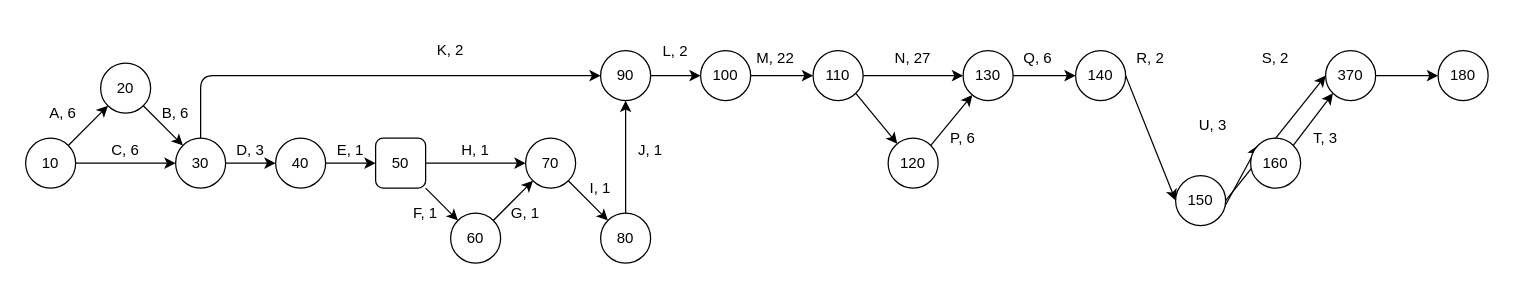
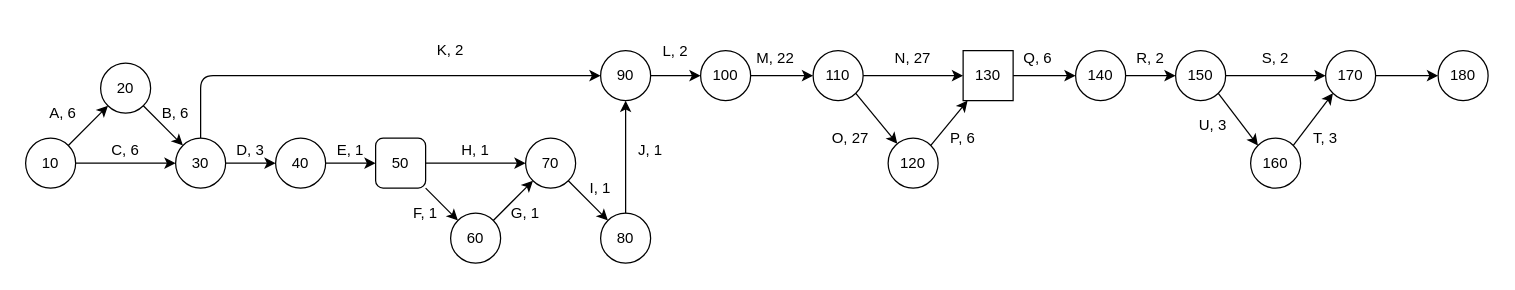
(988, 76) -> (988, 76)
(1351, 76) -> (1351, 76)
none -> (851, 138)
(1201, 201) -> (1201, 76)
